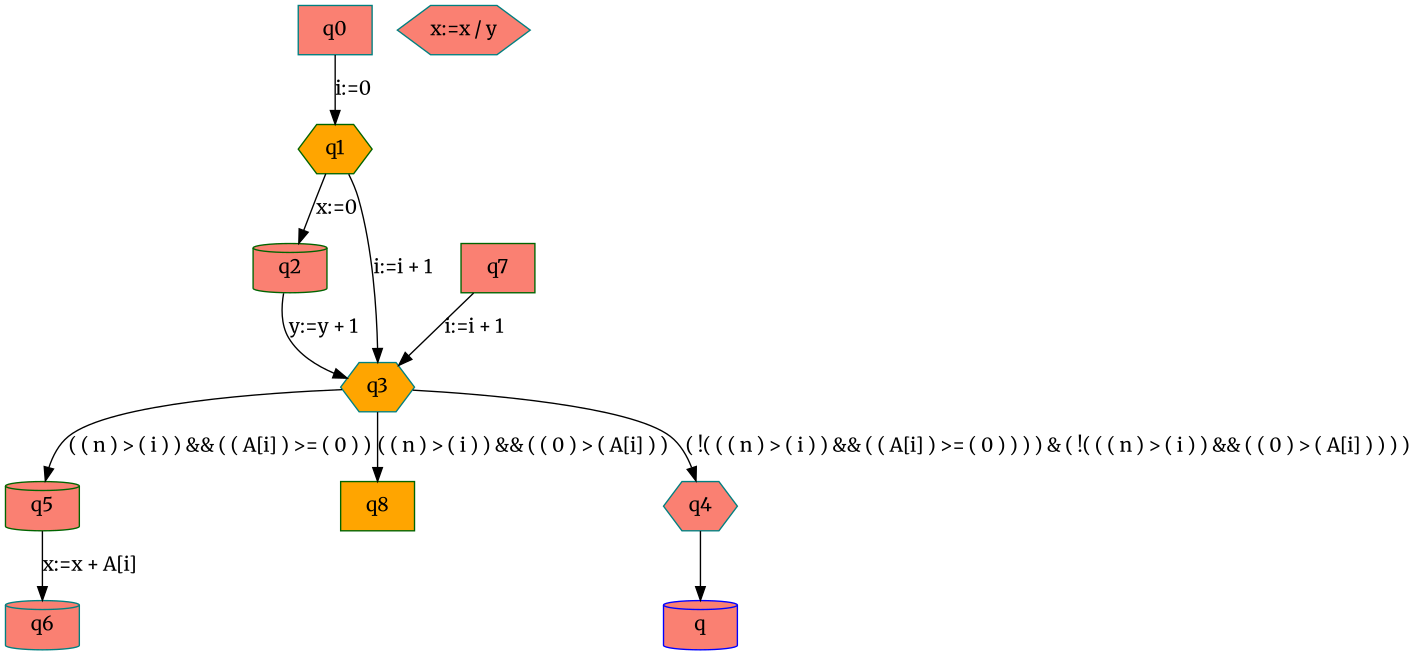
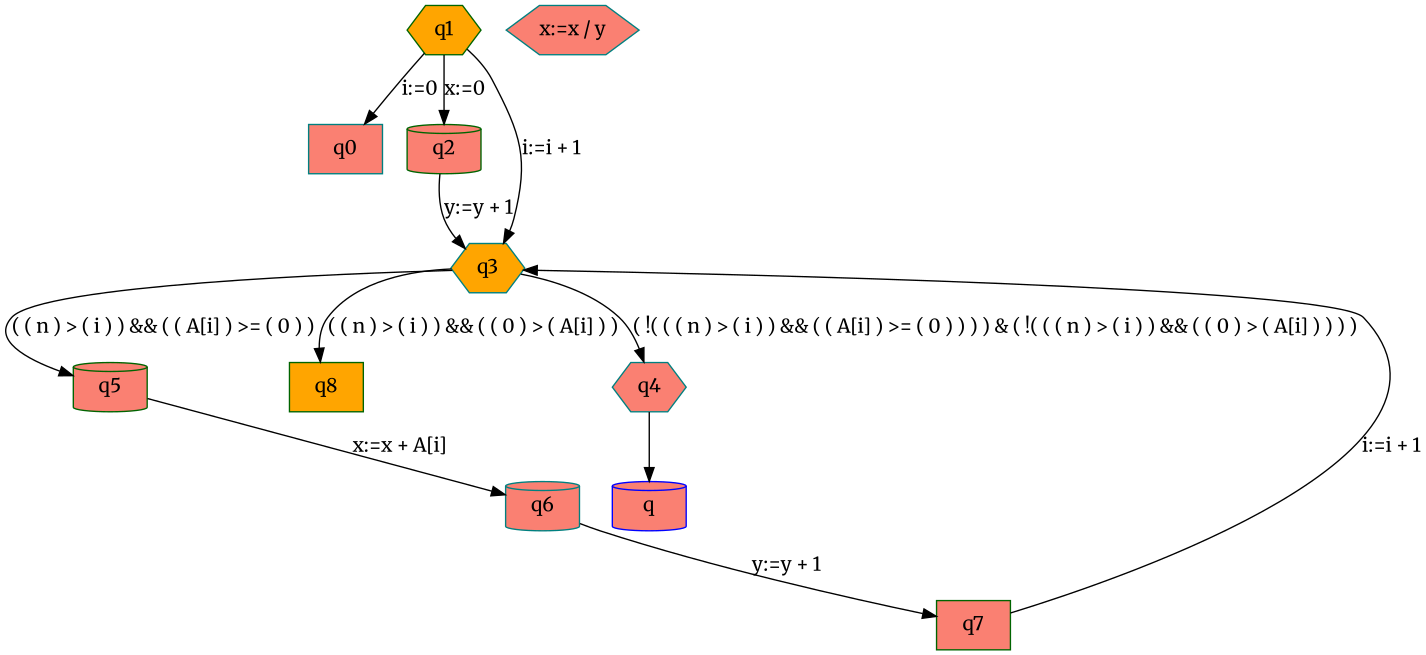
(335, 83) -> (399, 83)
none -> (750, 574)
